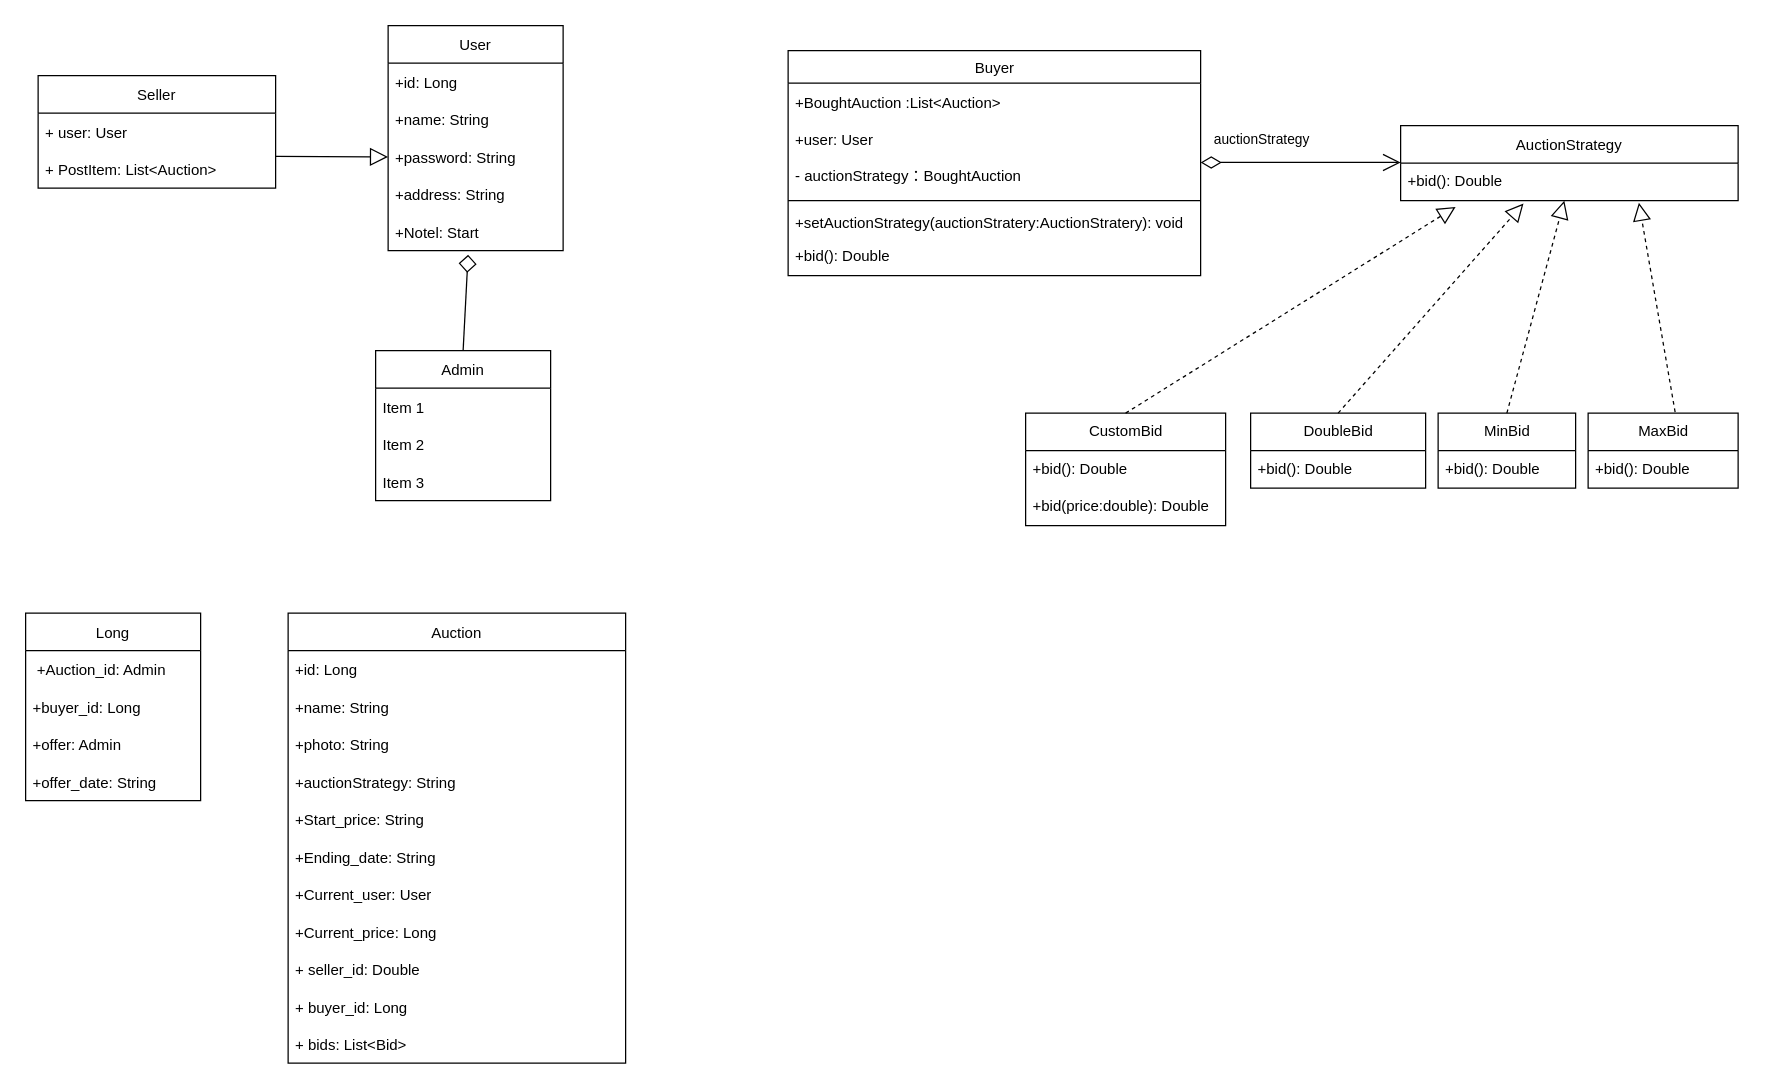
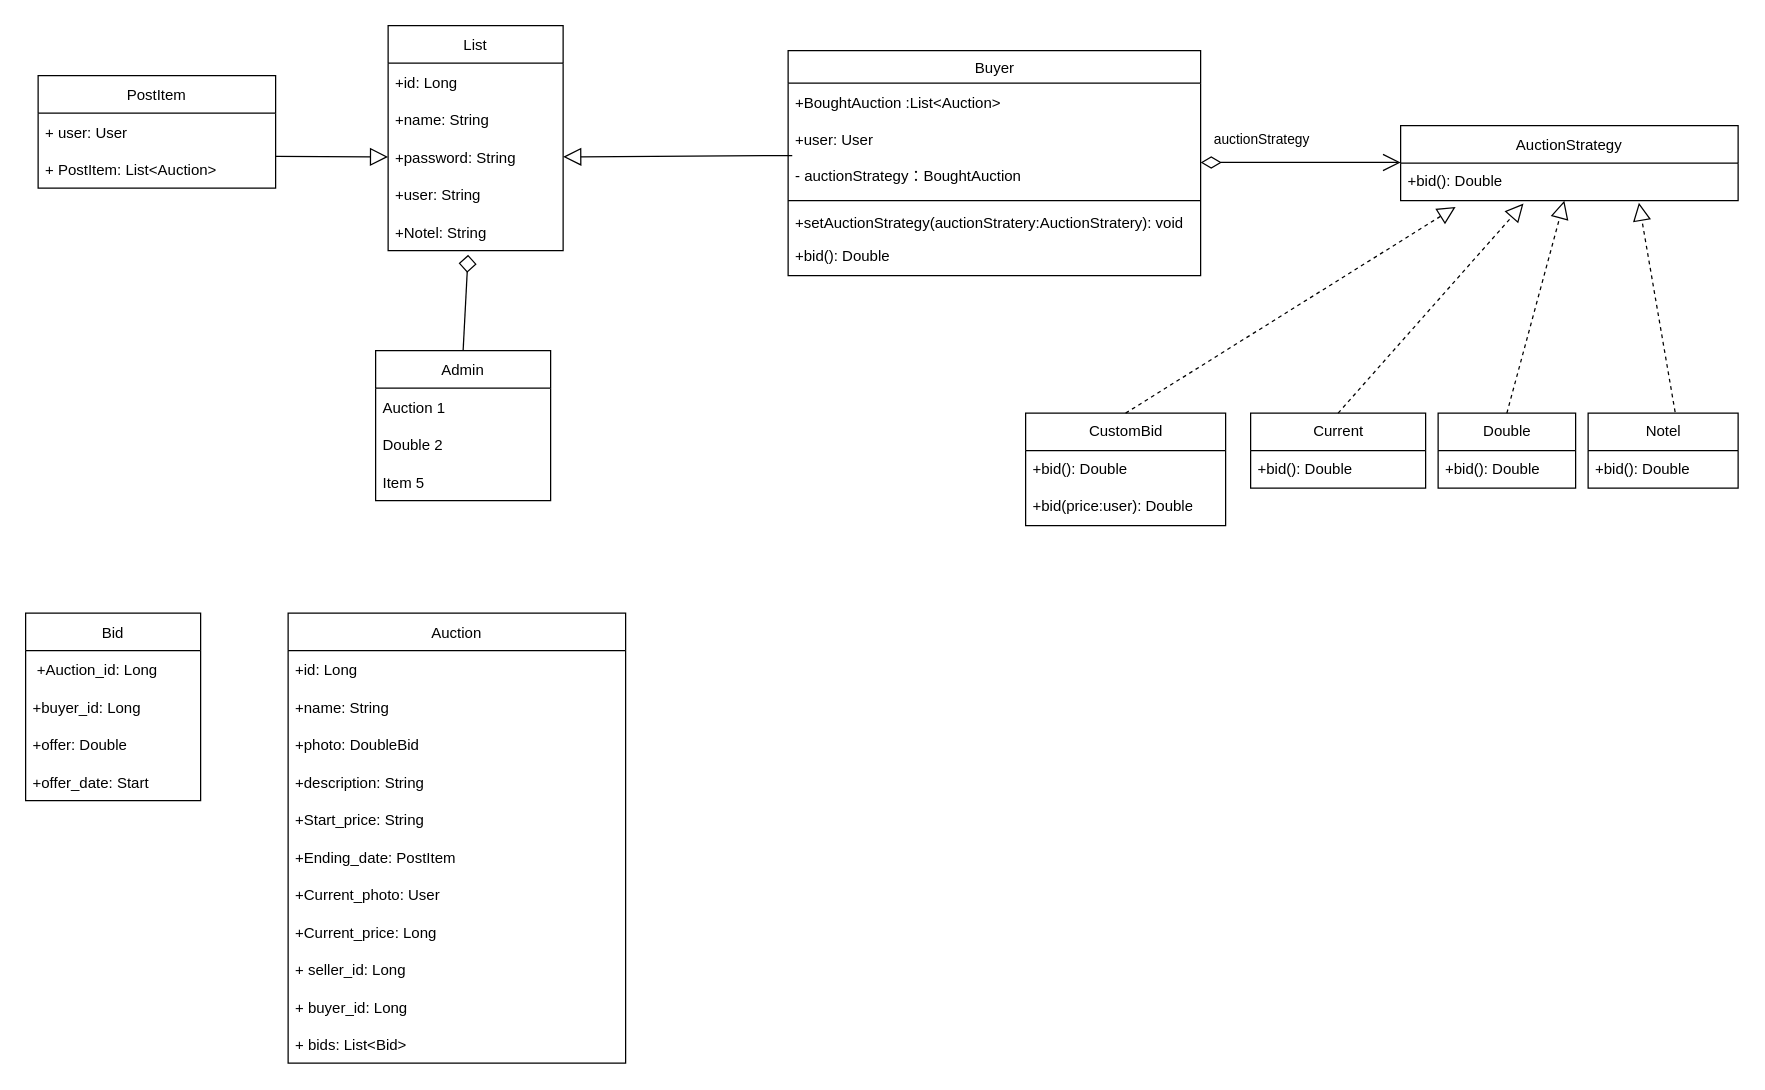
(475, 45) -> (475, 45)
(156, 95) -> (156, 95)
none -> (687, 156)
(456, 195) -> (444, 195)
(444, 233) -> (446, 233)
(406, 408) -> (416, 408)
(1339, 432) -> (1339, 432)
(1508, 432) -> (1508, 432)
(1664, 432) -> (1664, 432)
(406, 445) -> (412, 445)
(406, 483) -> (406, 483)
(1129, 507) -> (1122, 507)
(113, 633) -> (113, 633)
(98, 670) -> (96, 670)
(81, 745) -> (85, 745)
(348, 745) -> (359, 745)
(106, 783) -> (104, 783)
(388, 783) -> (369, 783)
(371, 858) -> (382, 858)
(371, 895) -> (375, 895)
(361, 970) -> (355, 970)
